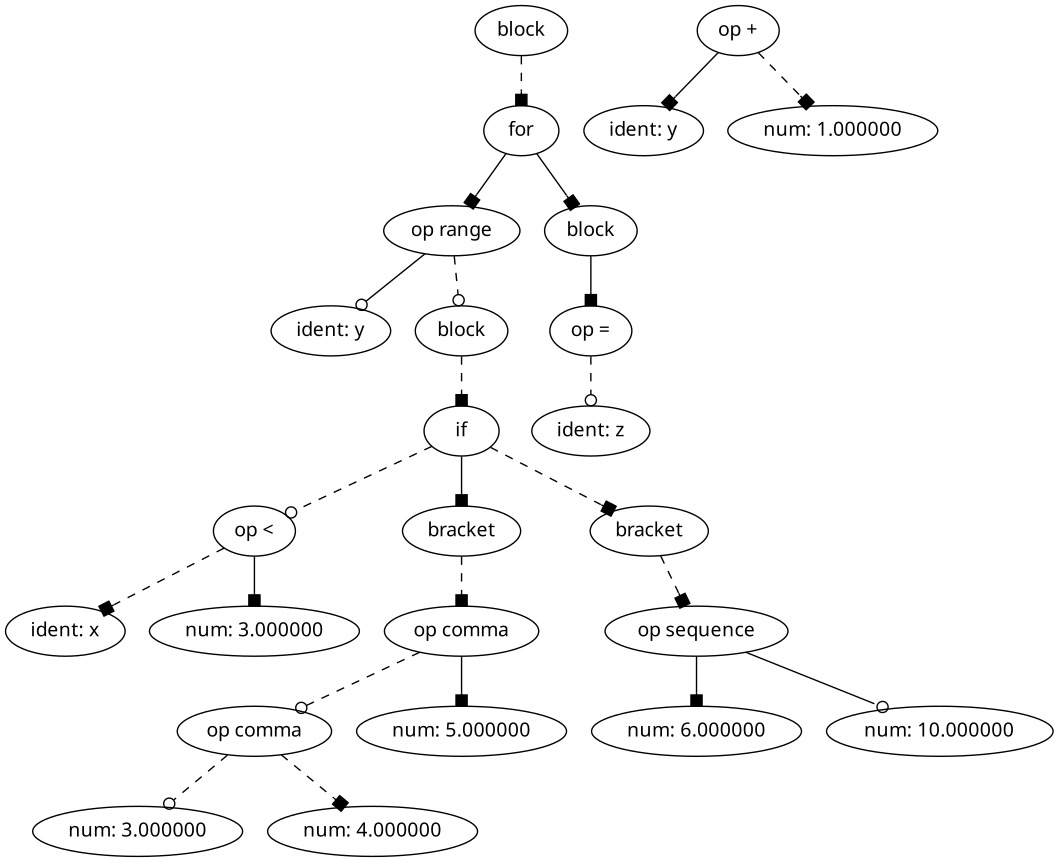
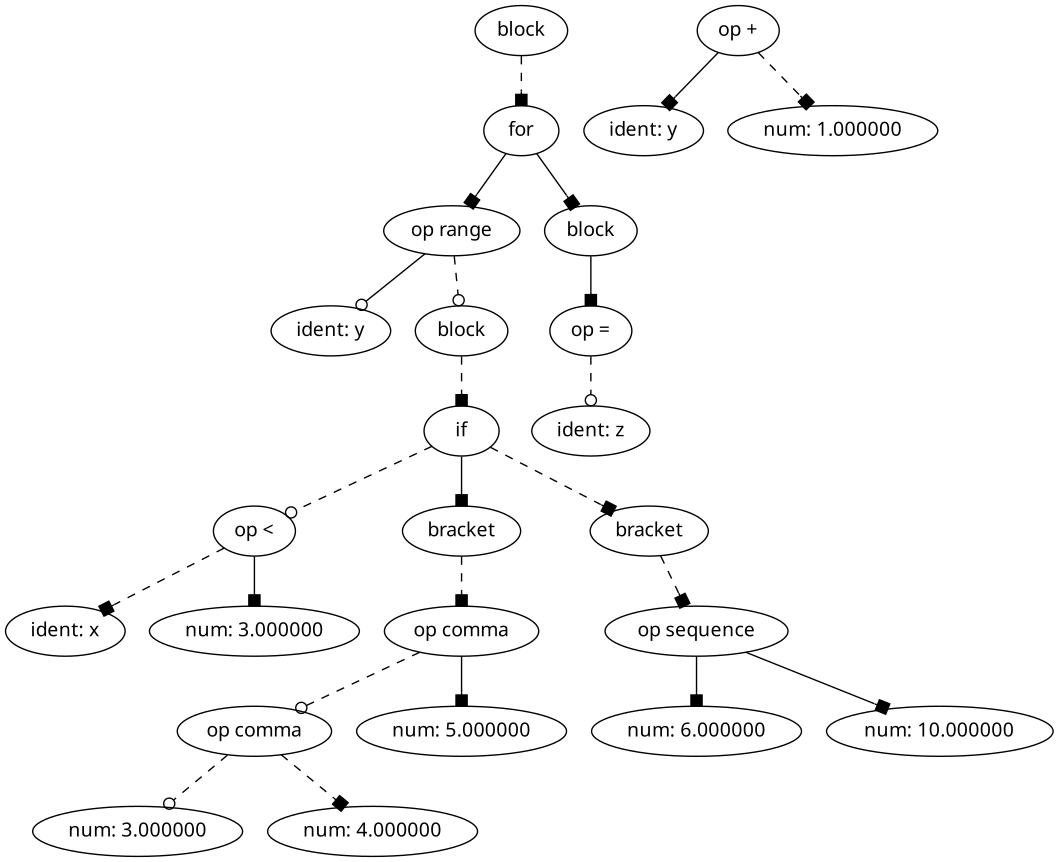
(810, 678) -> (810, 678)
